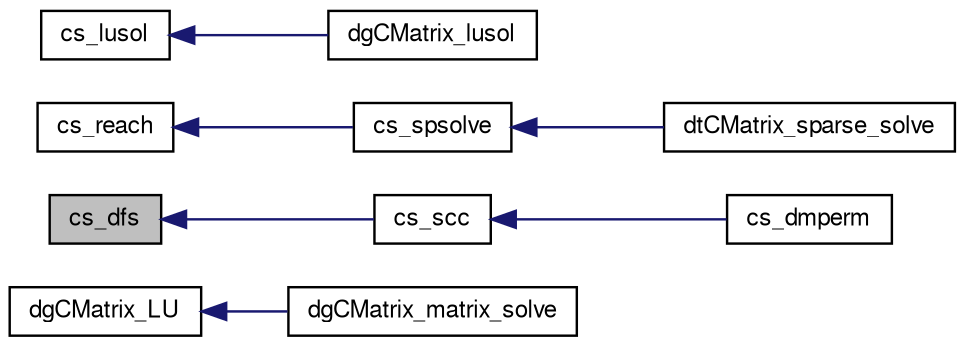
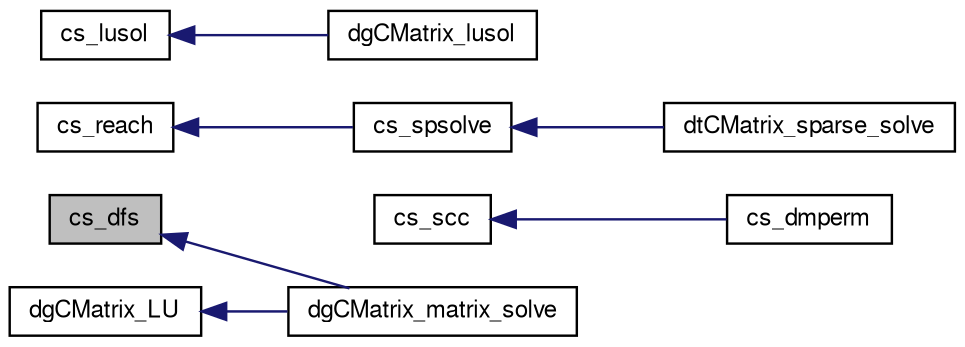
(280, 219) -> (267, 265)
